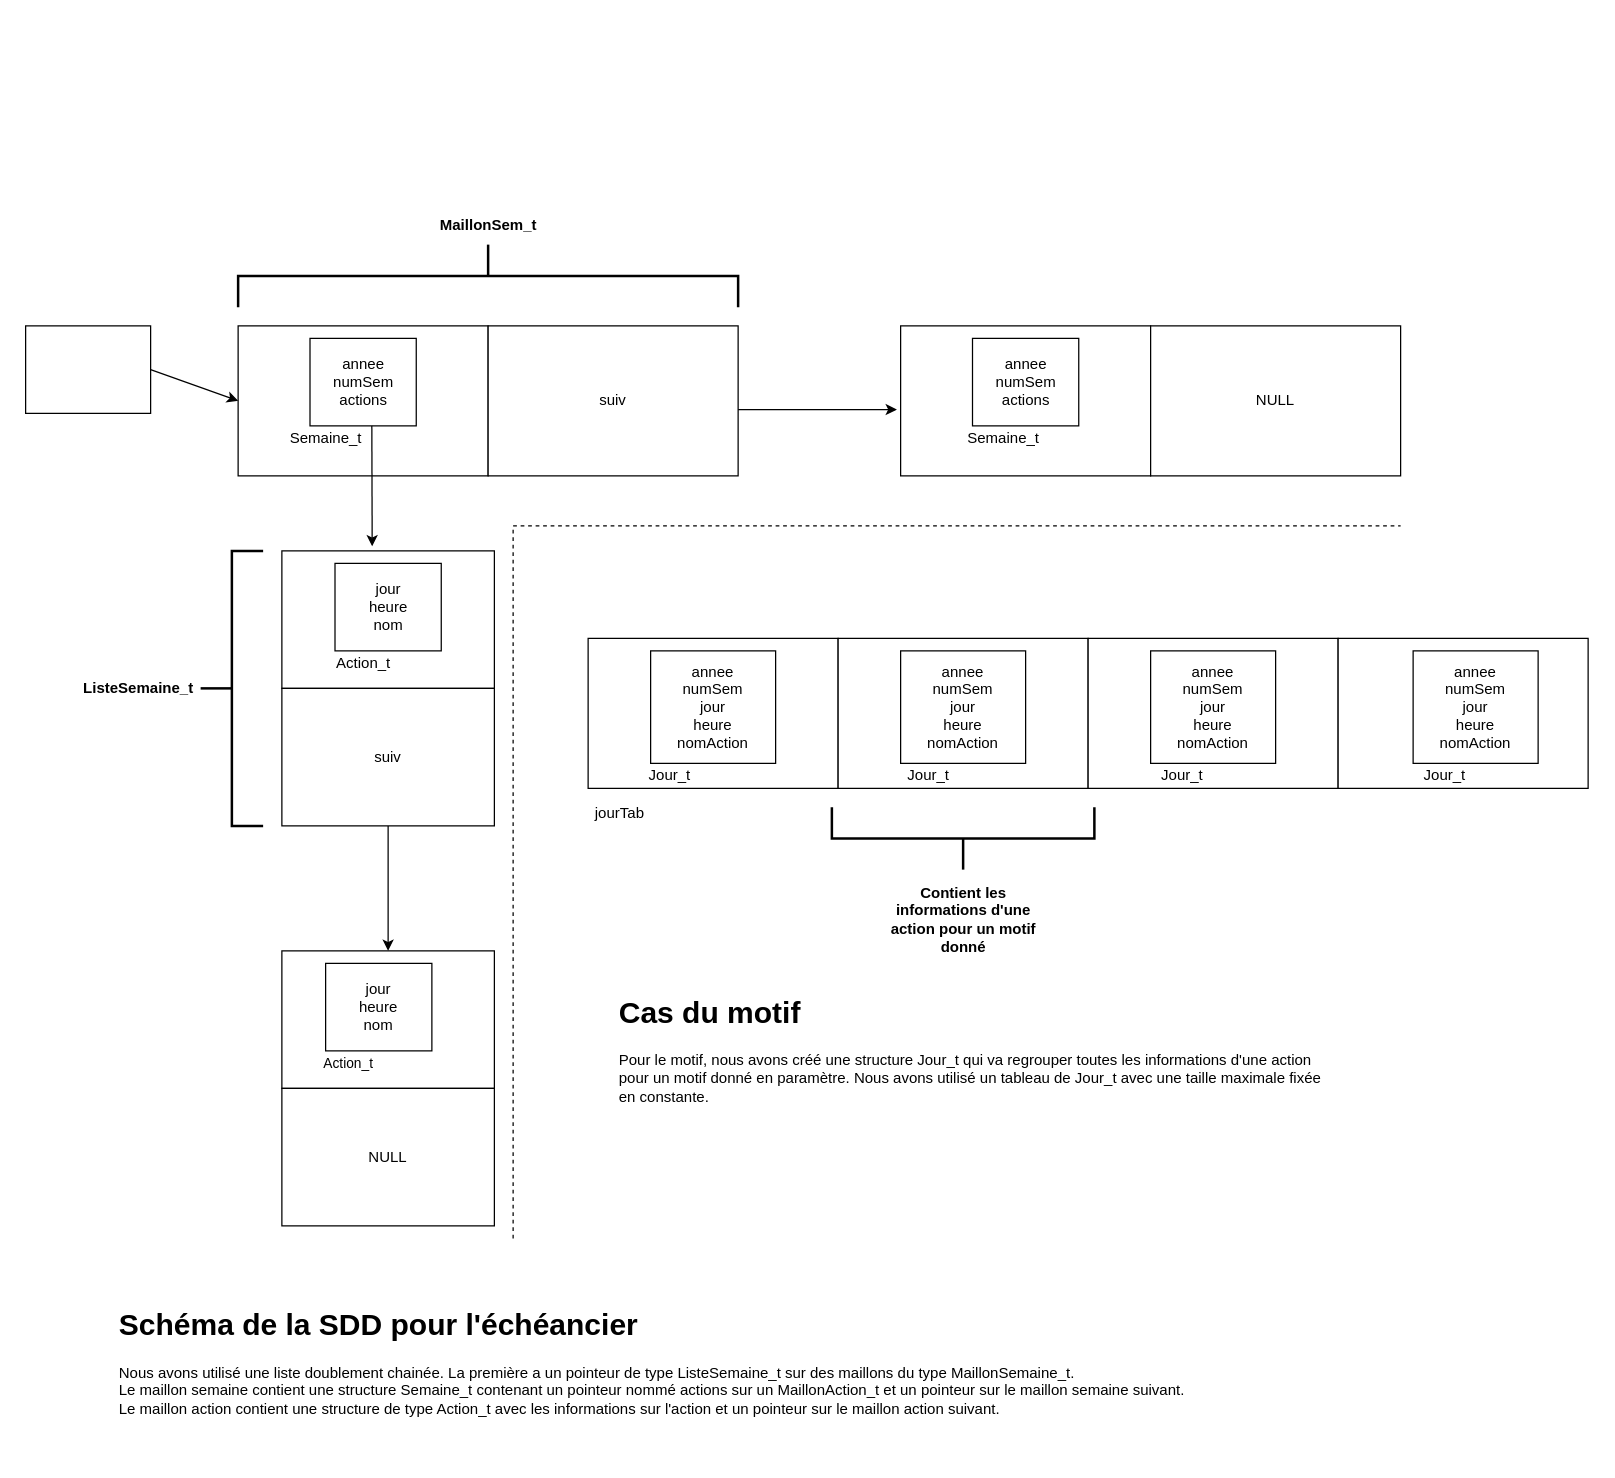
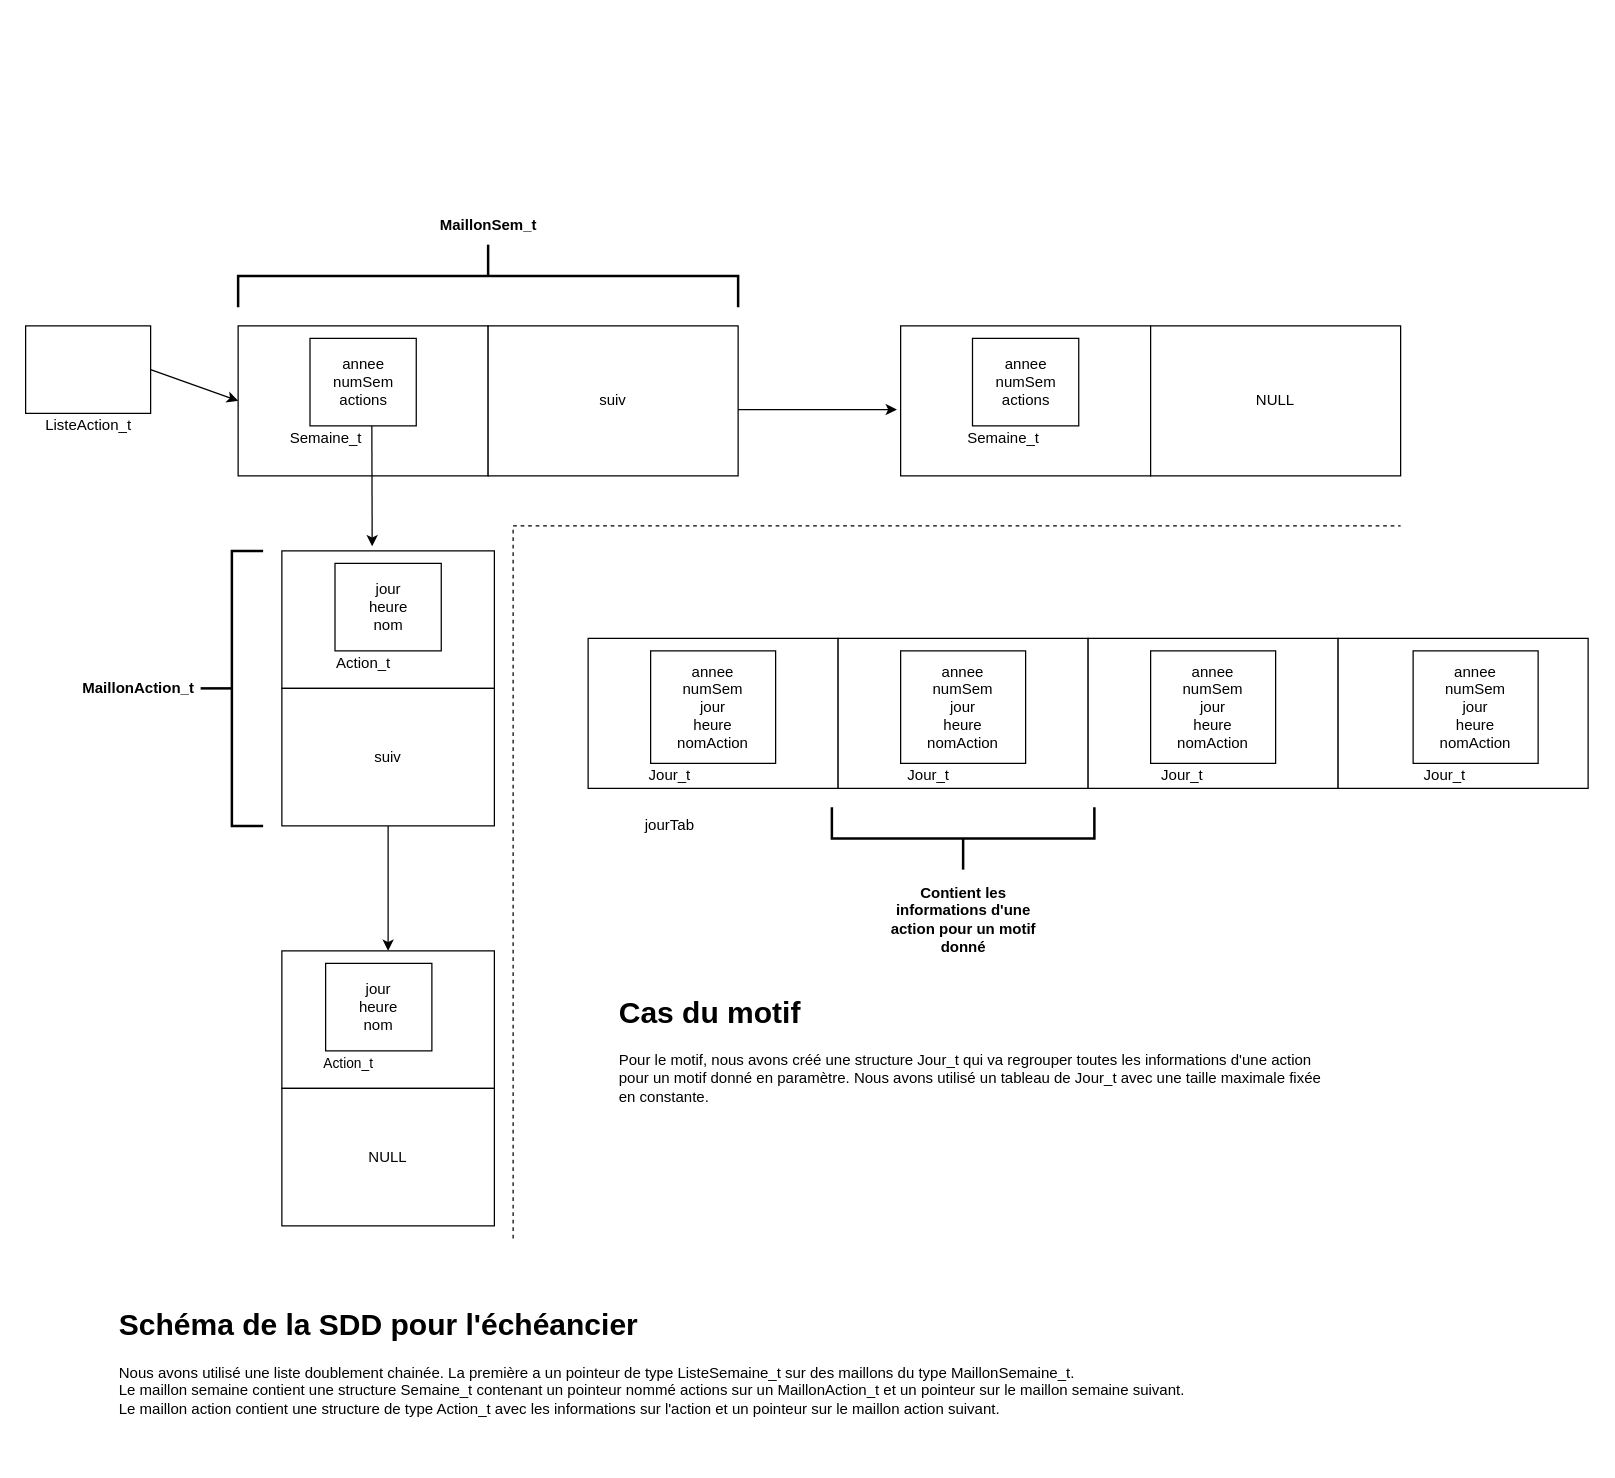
none -> (88, 426)
(139, 688) -> (139, 688)
(619, 813) -> (669, 826)
